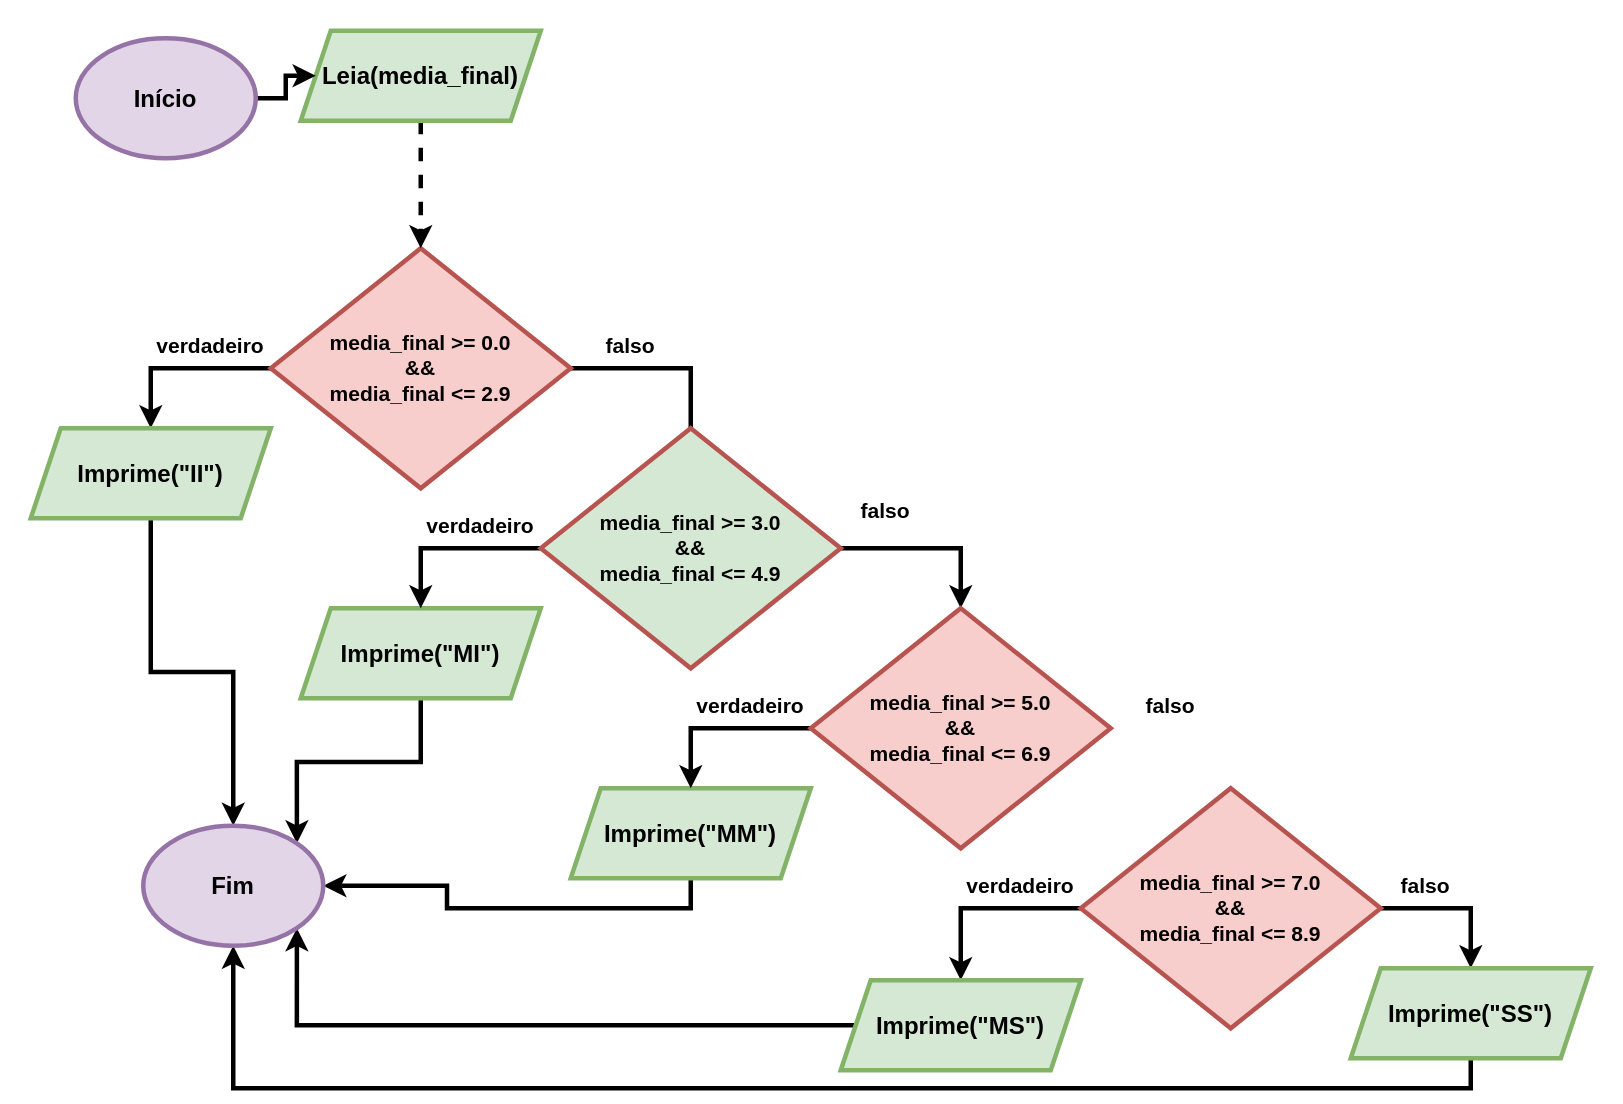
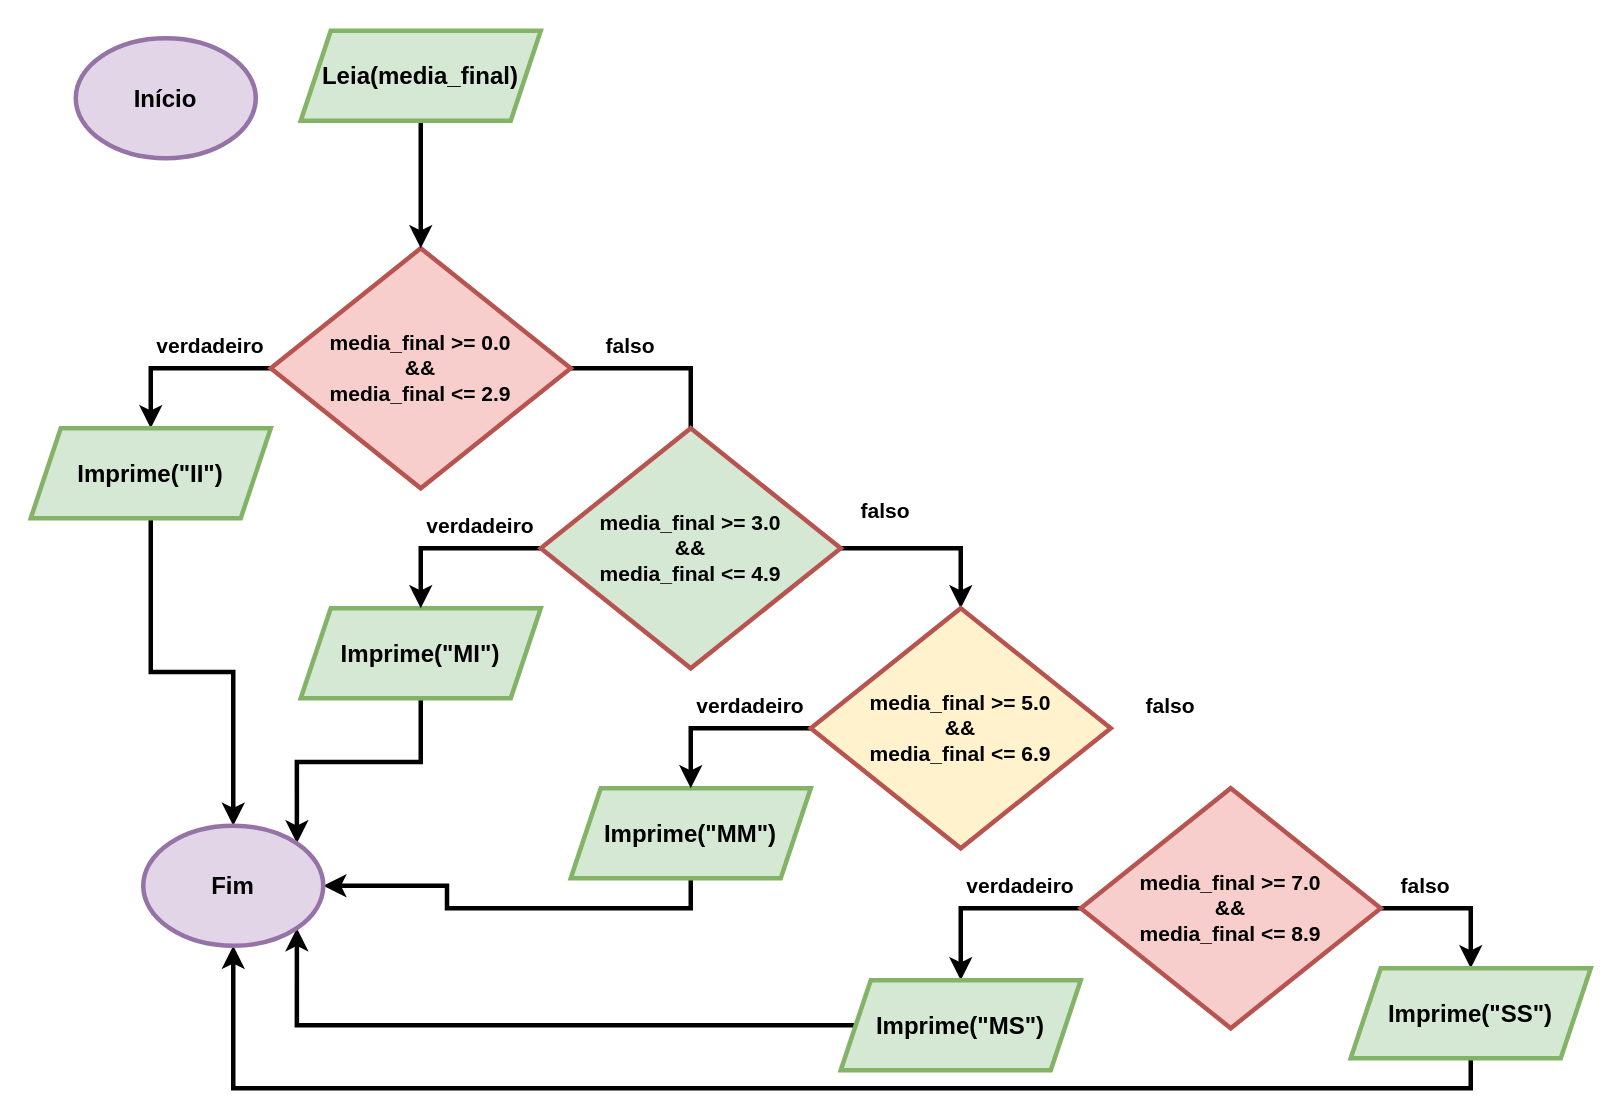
(286, 95) -> none
(421, 140) -> (421, 140)
(961, 728) -> (961, 728)
